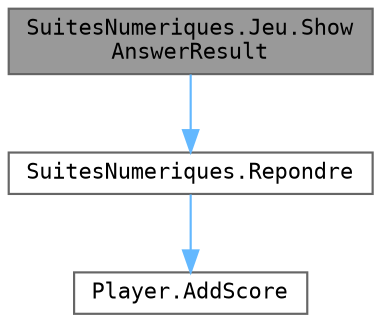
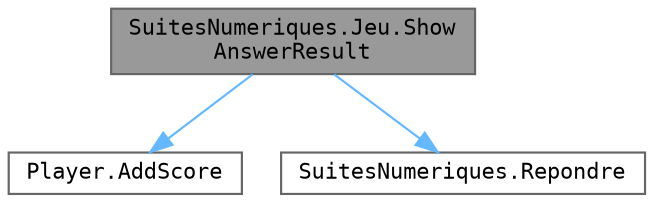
(191, 222) -> (210, 107)
